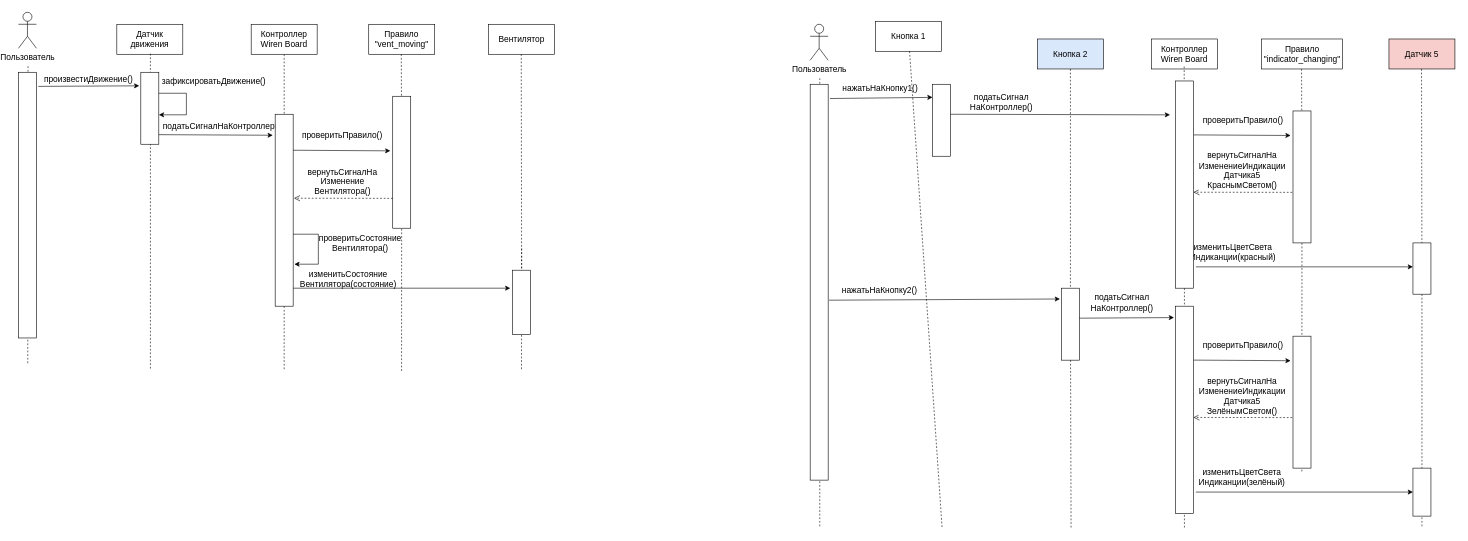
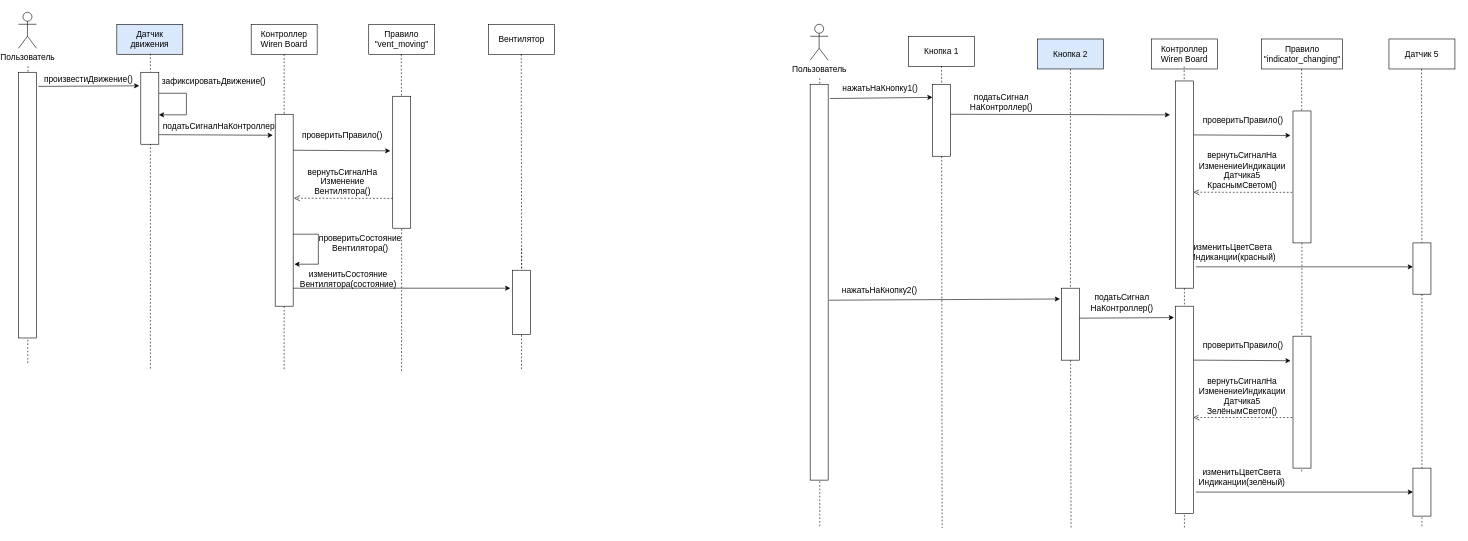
(909, 36) -> (942, 51)
(150, 39) -> (150, 39)
(1422, 54) -> (1422, 54)
